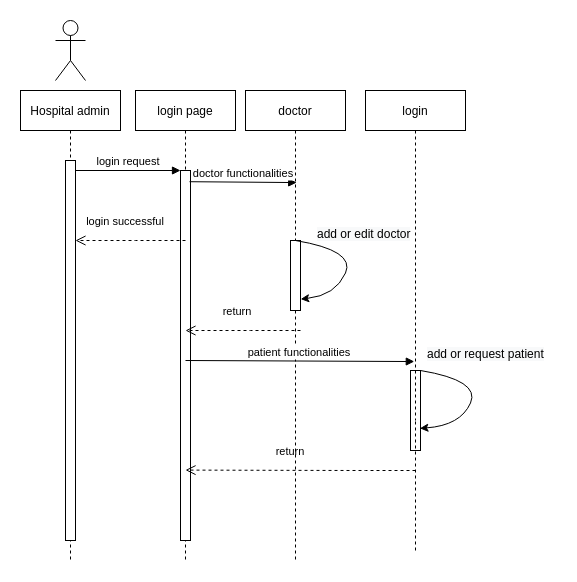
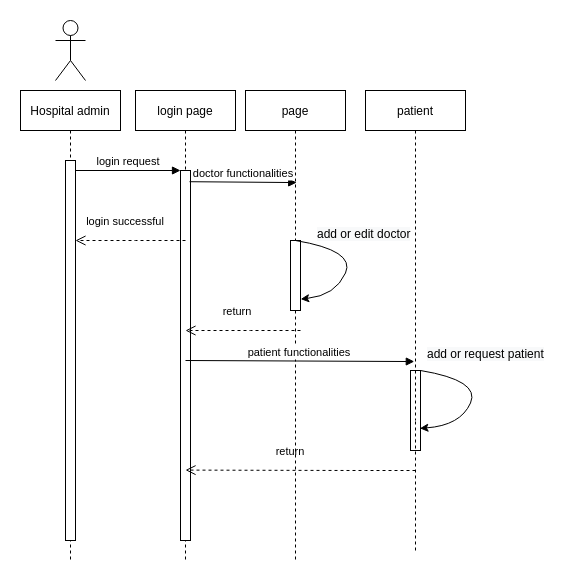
(295, 111) -> (295, 111)
(415, 111) -> (415, 111)
